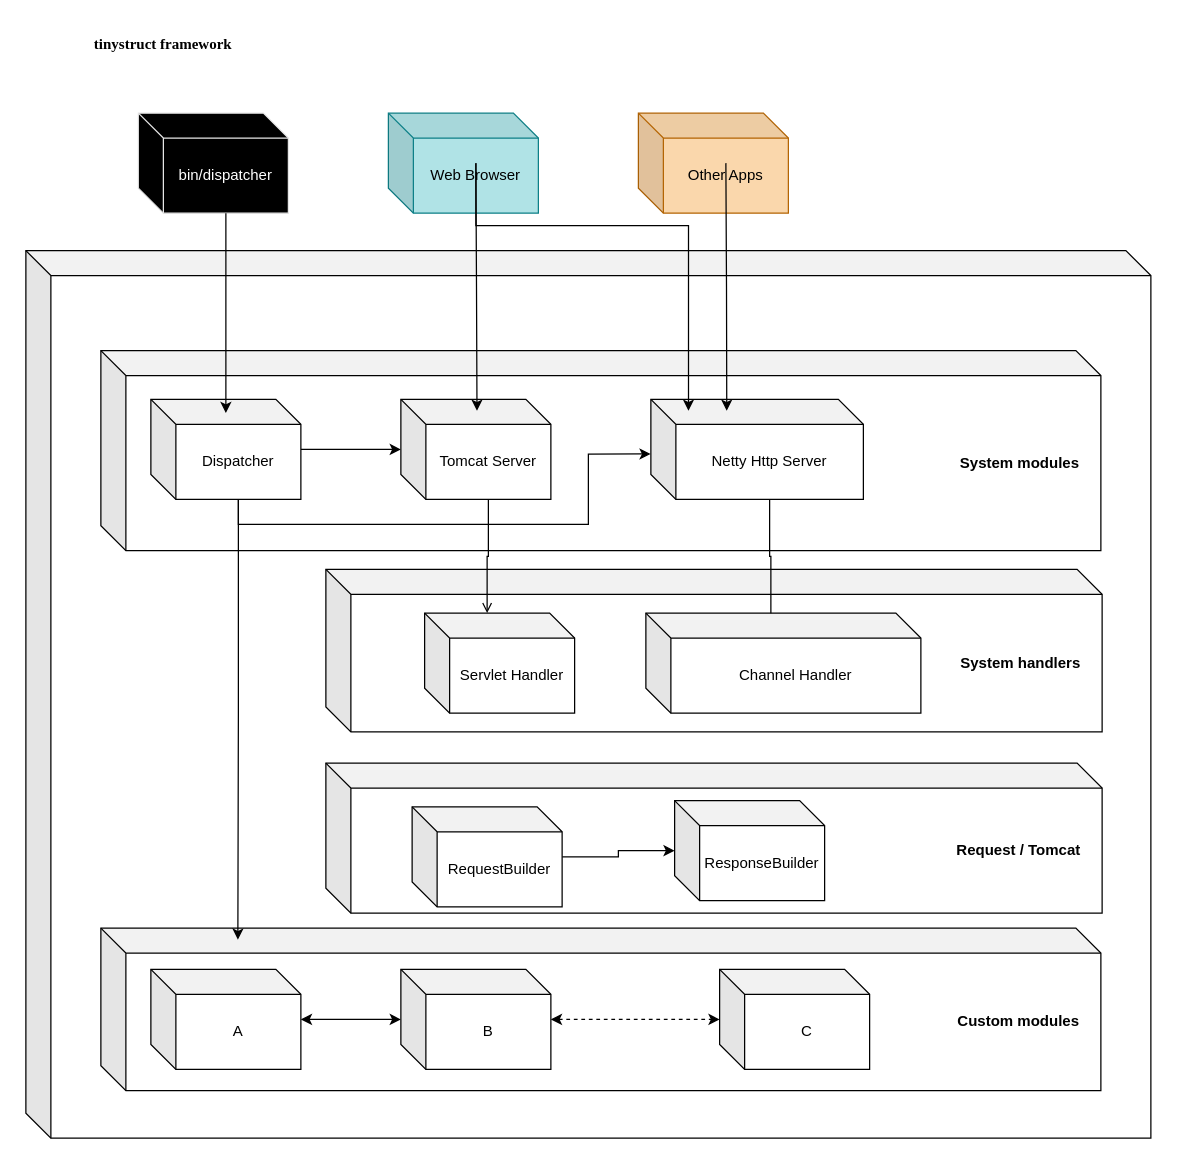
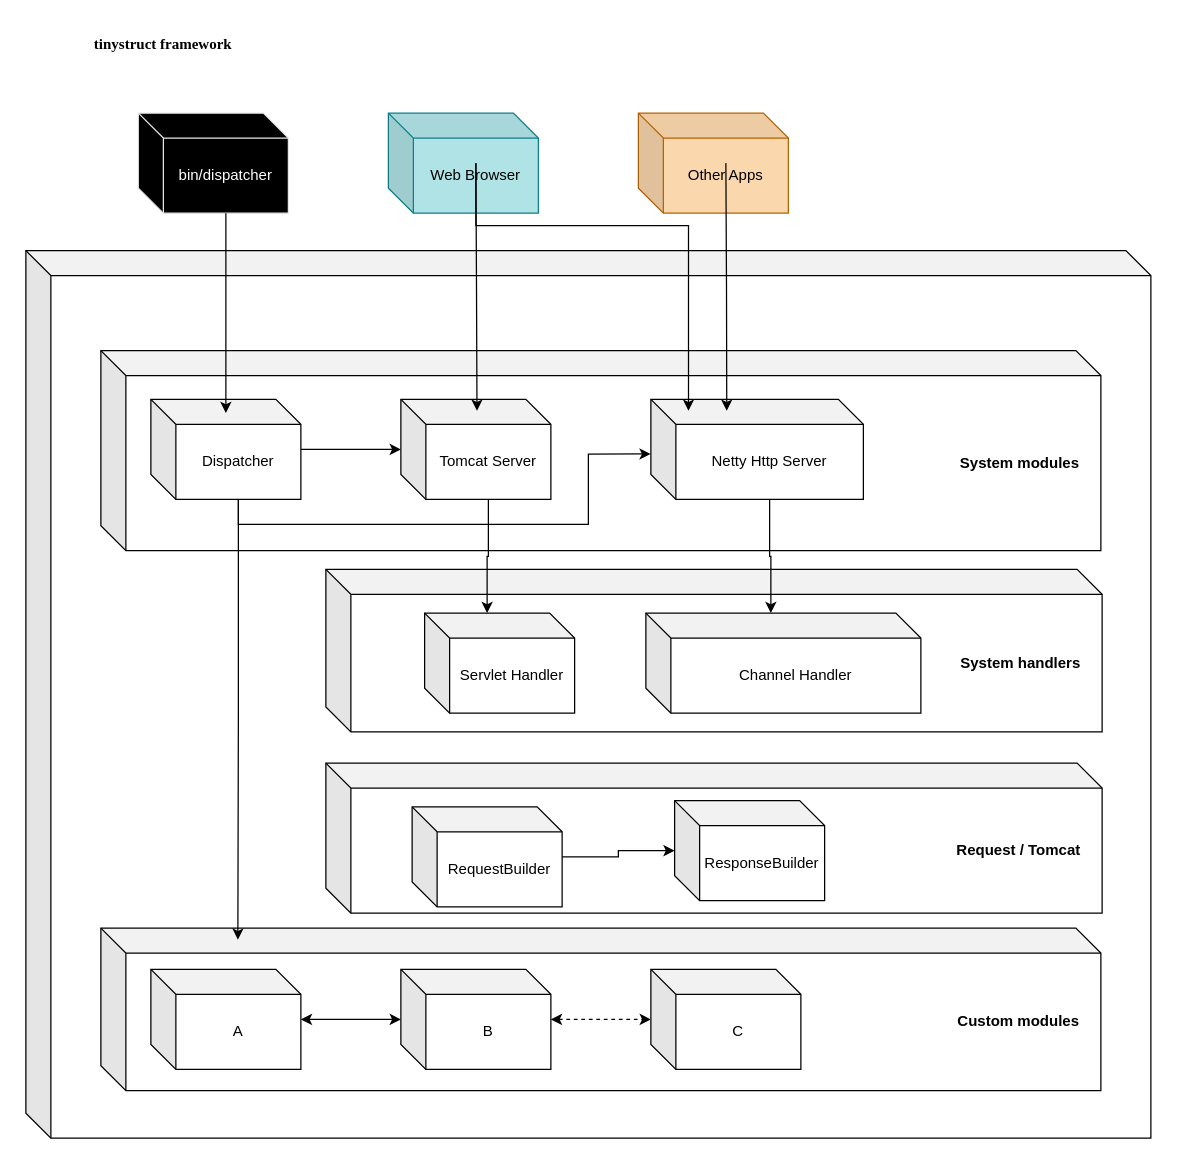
(487, 605) -> (487, 603)
(771, 606) -> (771, 603)
(794, 1019) -> (726, 1019)
